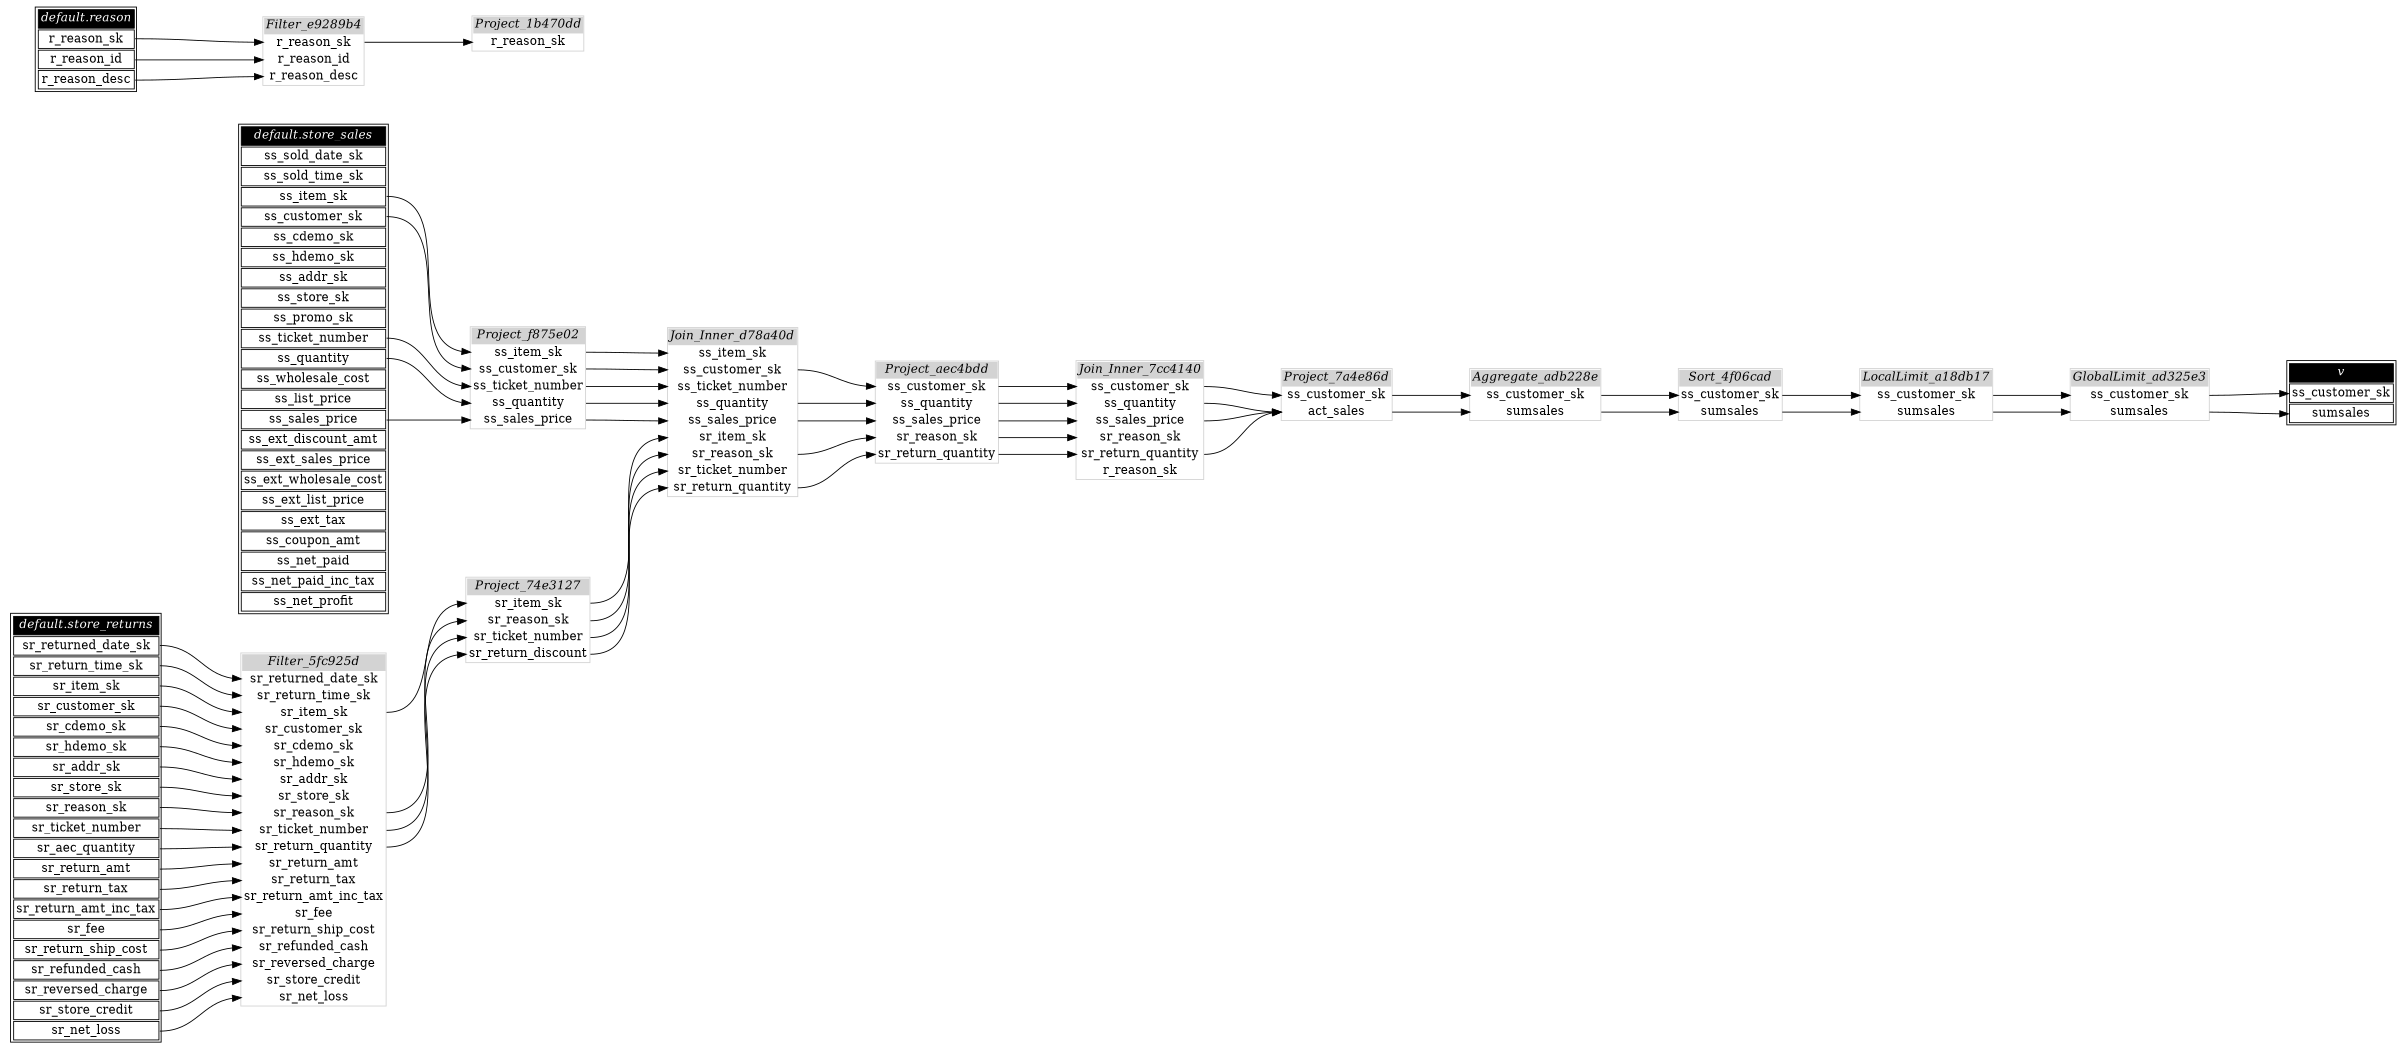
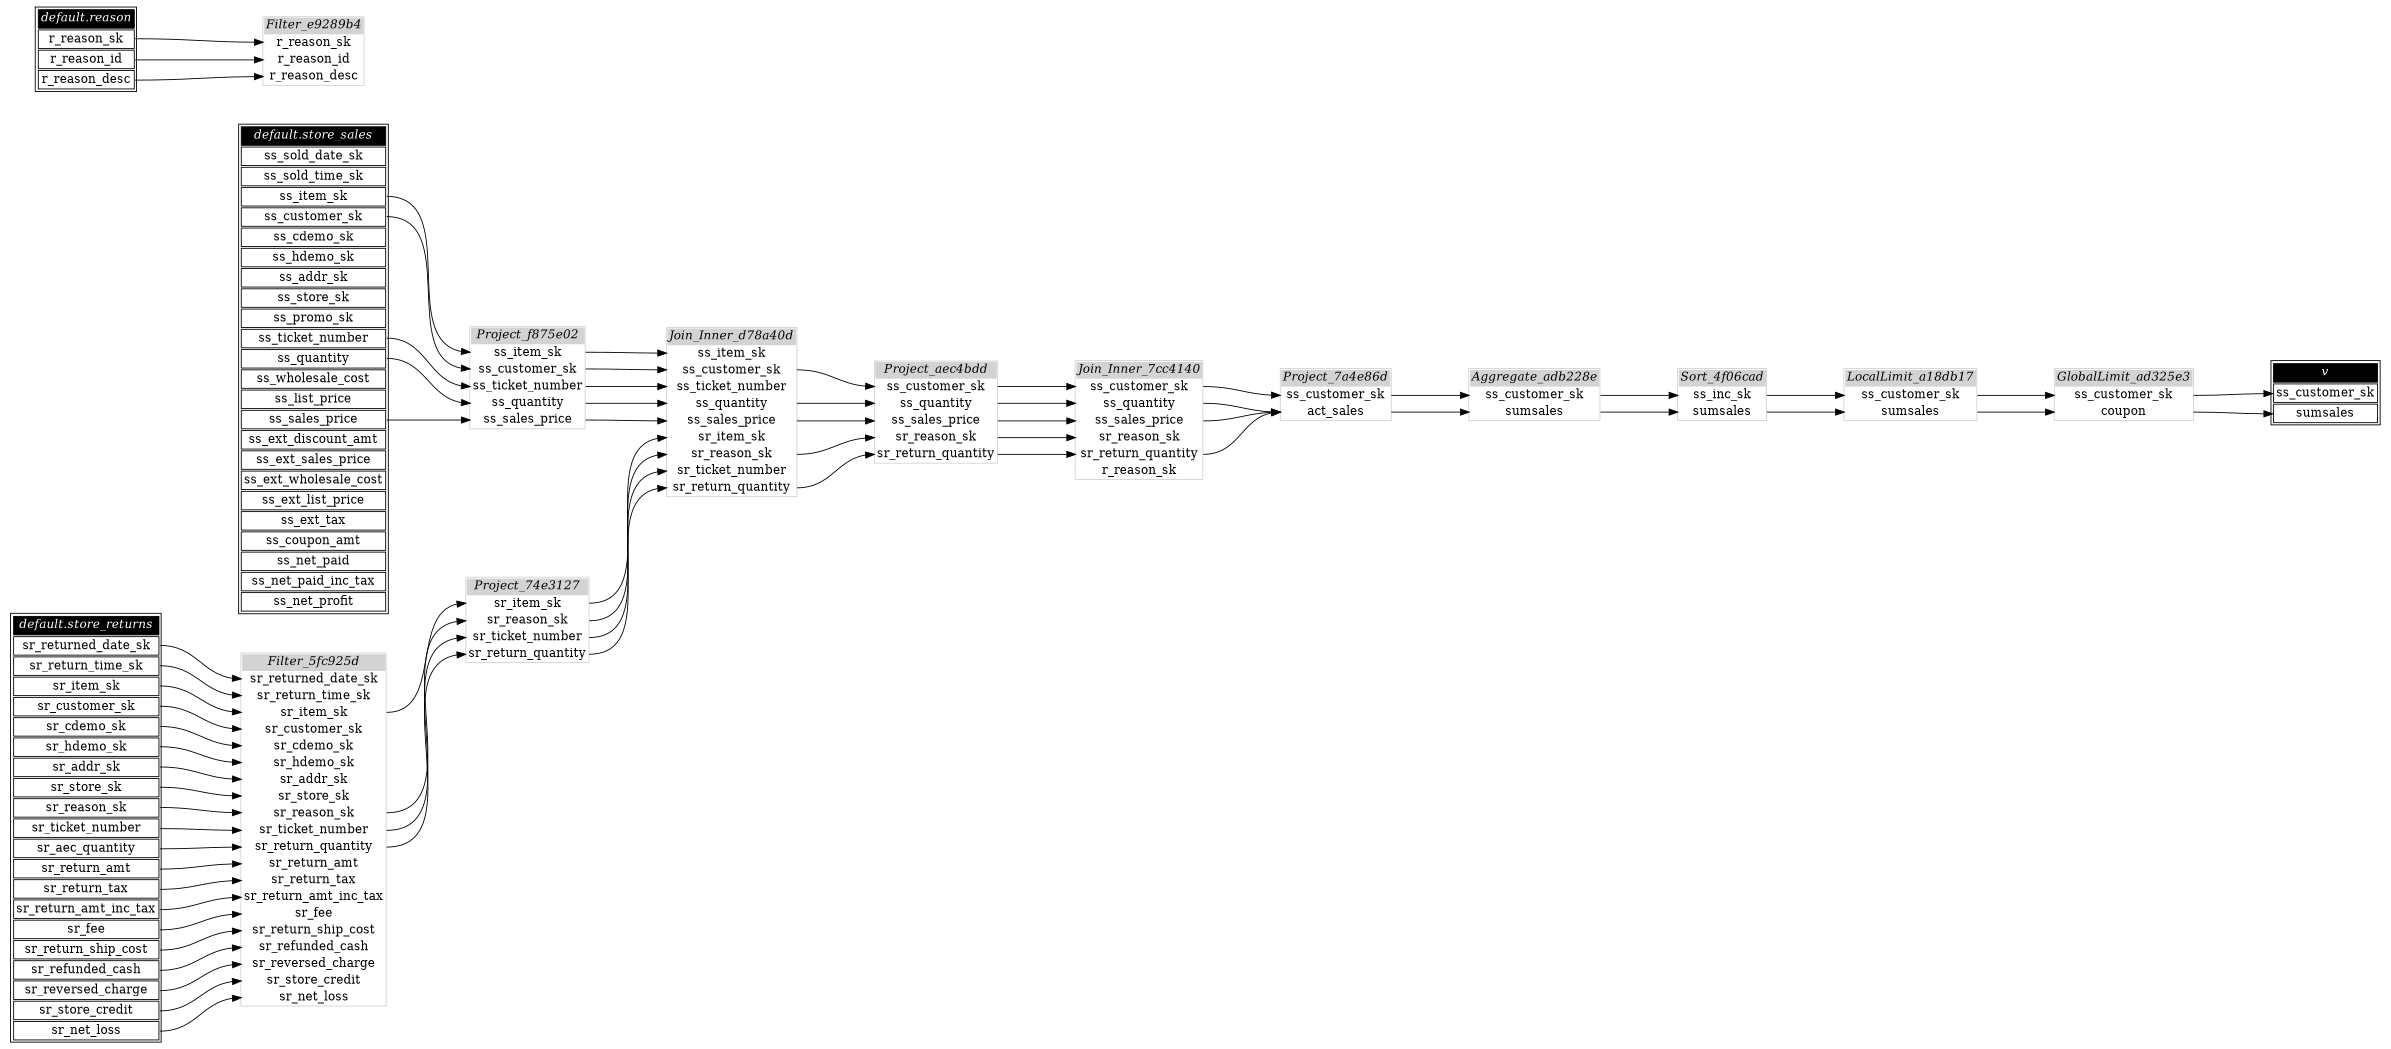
(528, 33) -> none
(1730, 394) -> (1722, 394)
(2140, 411) -> (2124, 411)
(528, 653) -> (527, 653)
